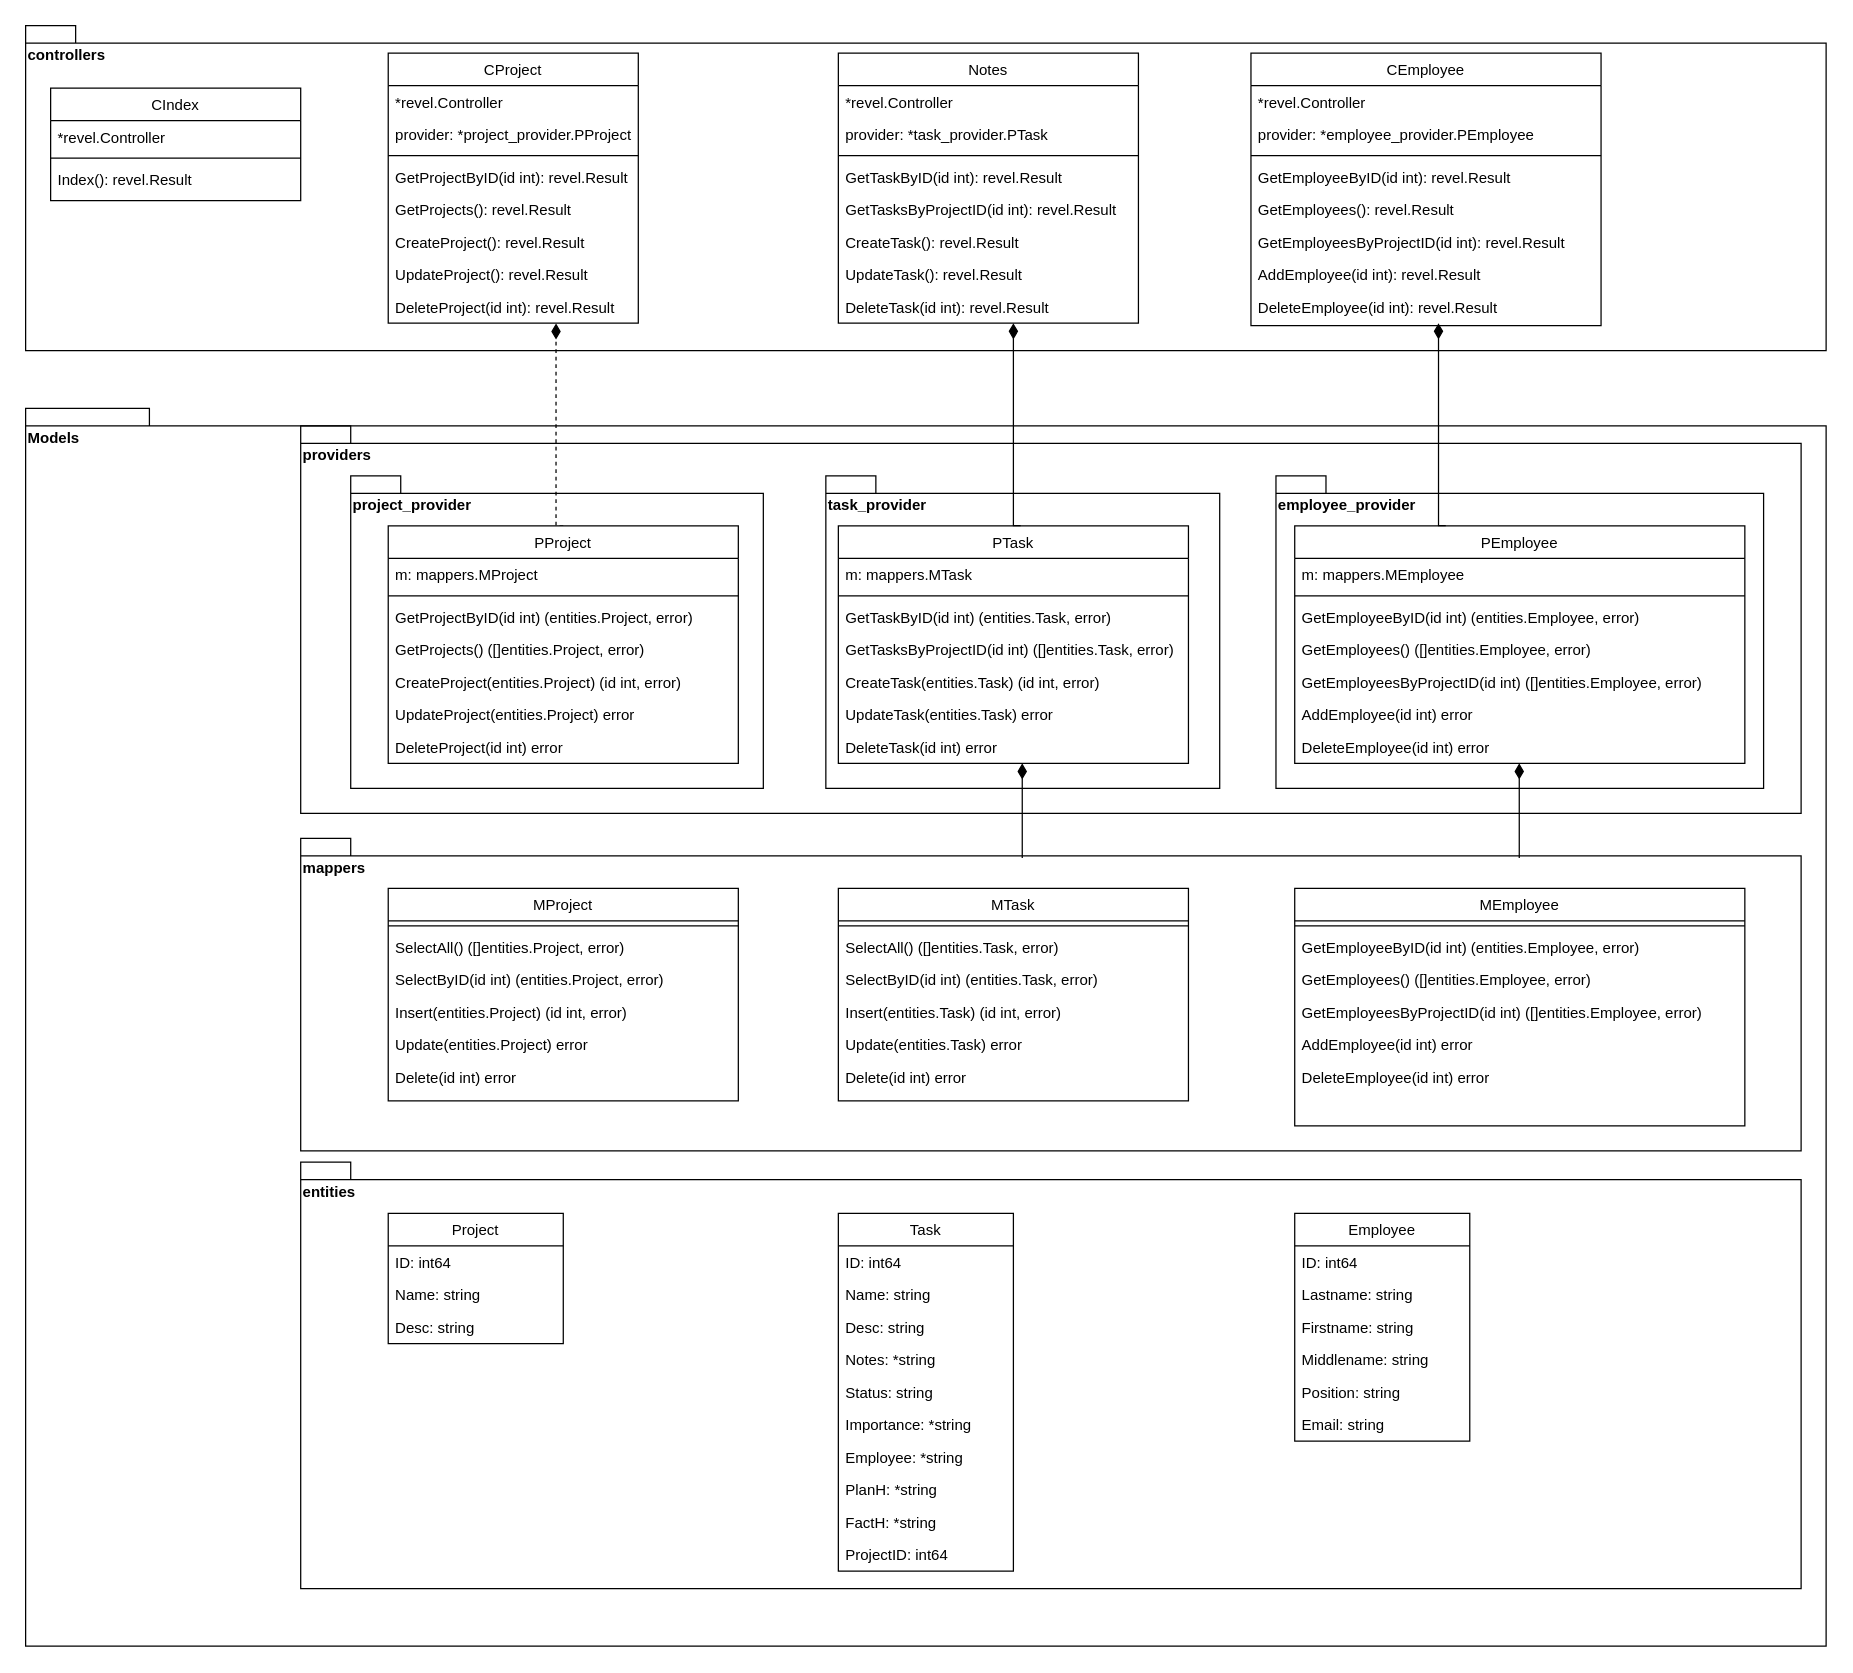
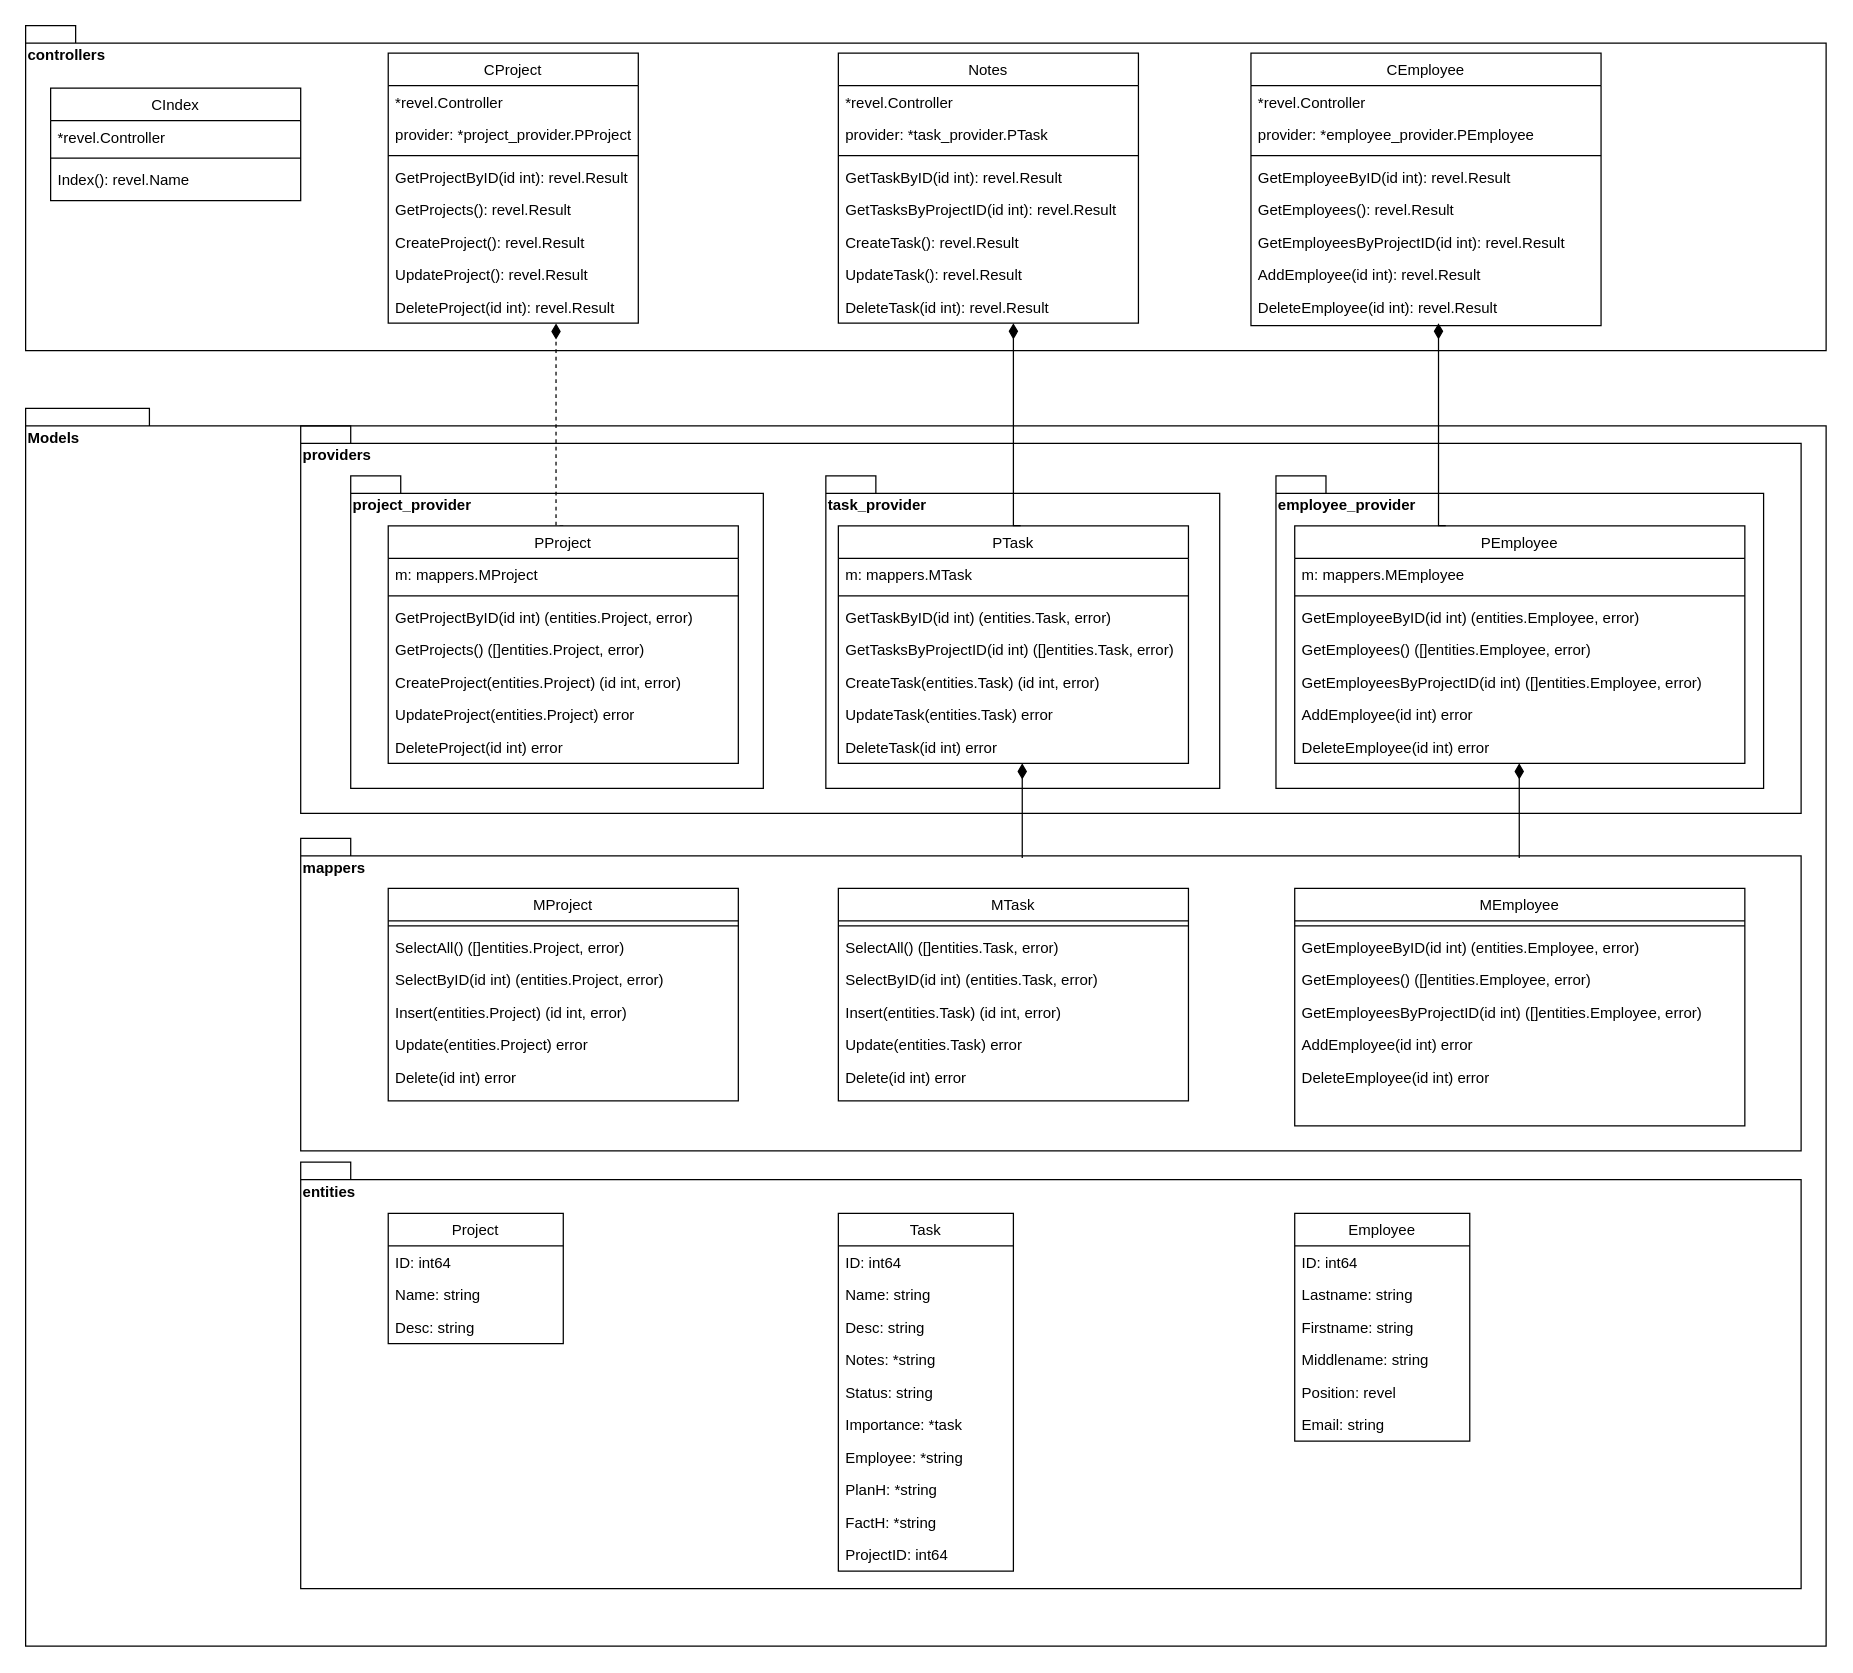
(136, 180) -> (130, 180)
(1359, 1393) -> (1355, 1393)
(919, 1425) -> (913, 1425)
